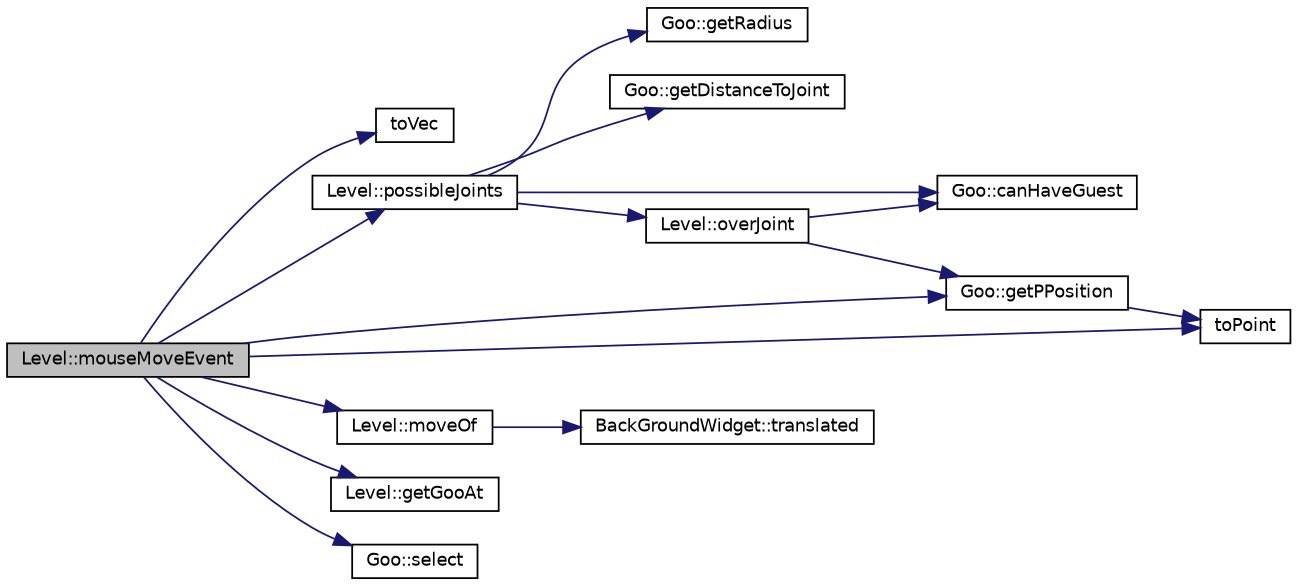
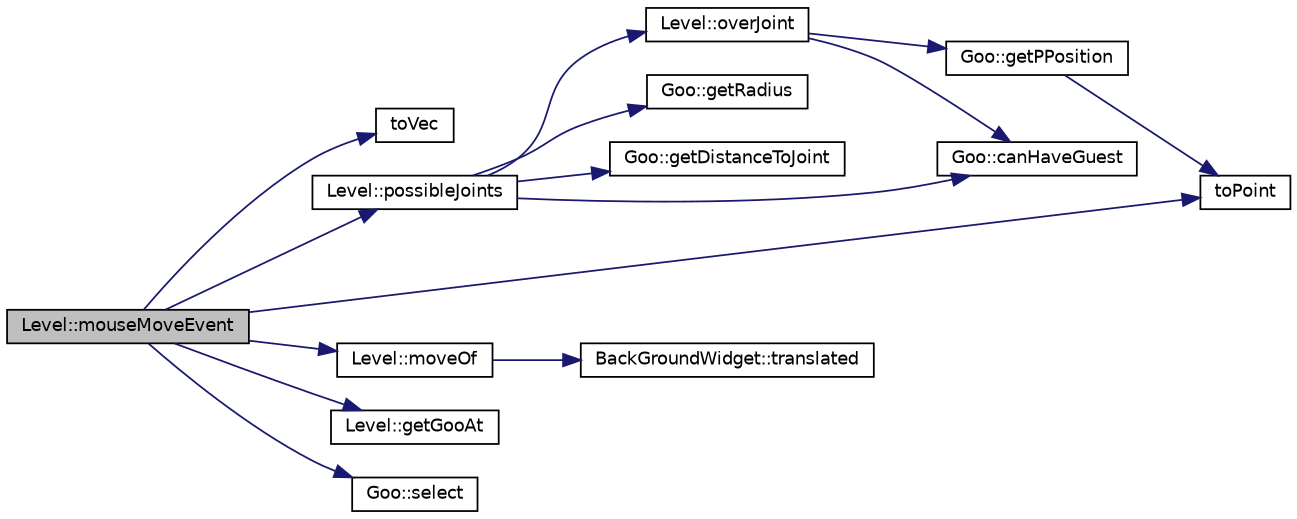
(586, 314) -> none
